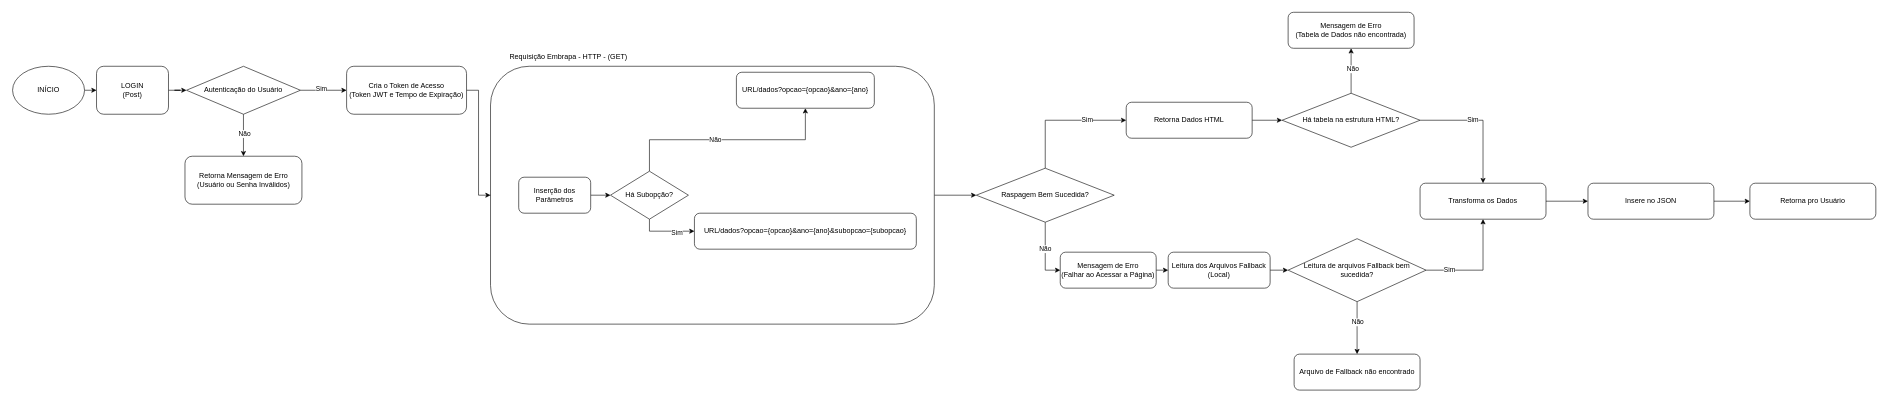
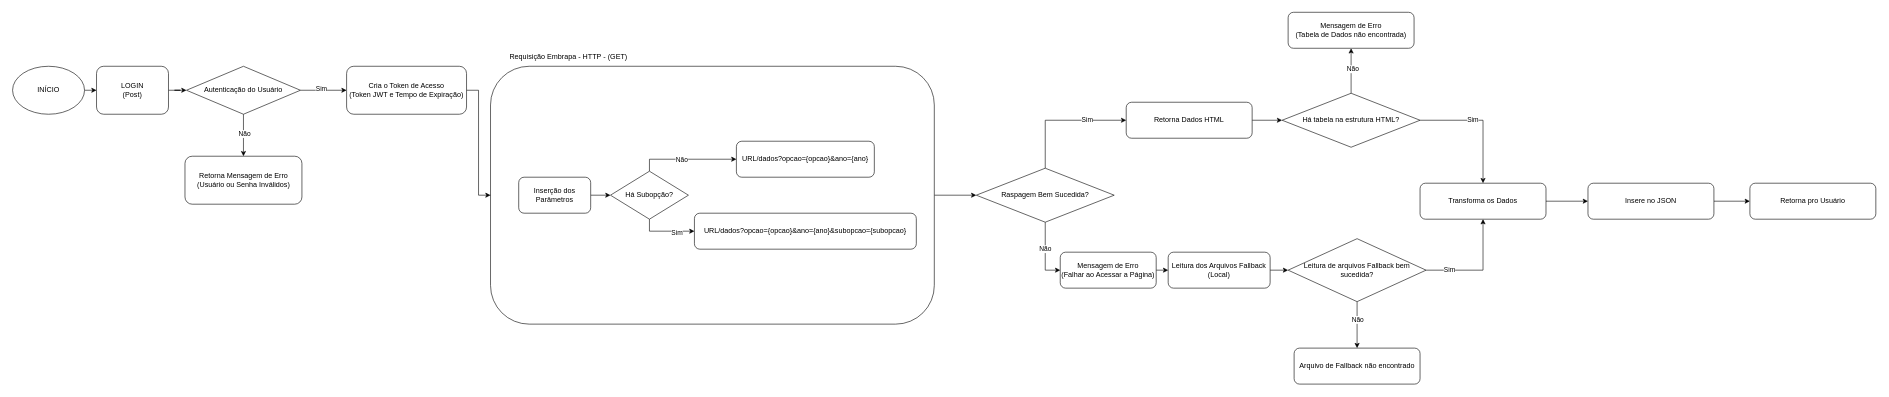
(806, 90) -> (806, 159)
(1358, 372) -> (1358, 366)
